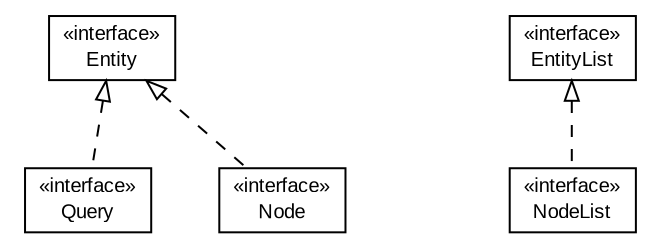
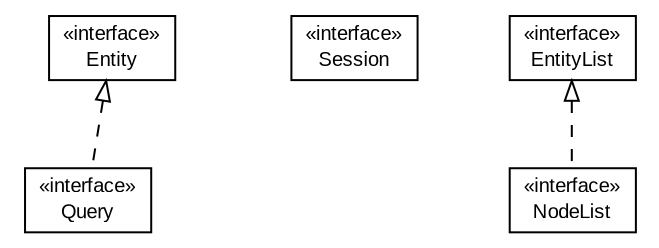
none -> (353, 48)
(281, 200) -> none
